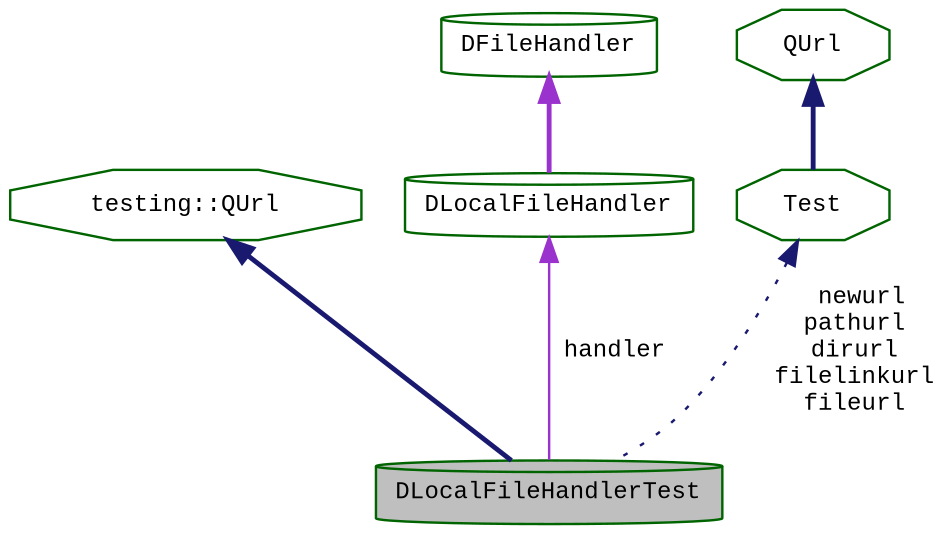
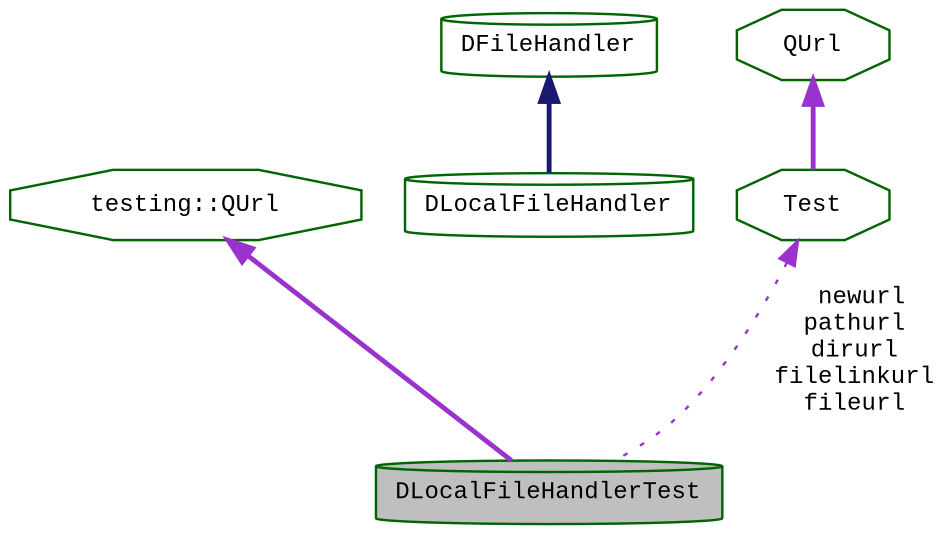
(549, 137) -> (549, 137)
(813, 137) -> (813, 137)
(380, 358) -> (380, 358)
(549, 361) -> none
(715, 375) -> (715, 375)
